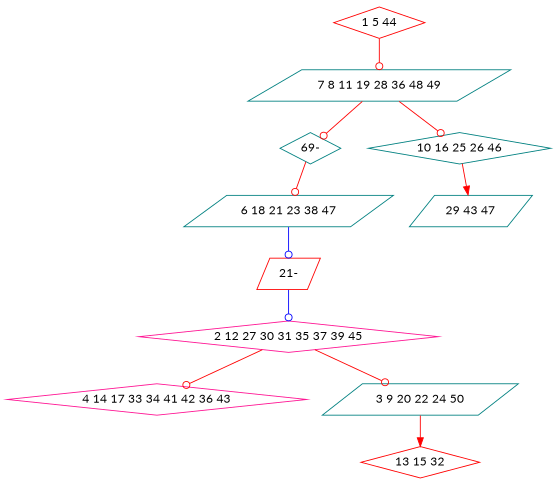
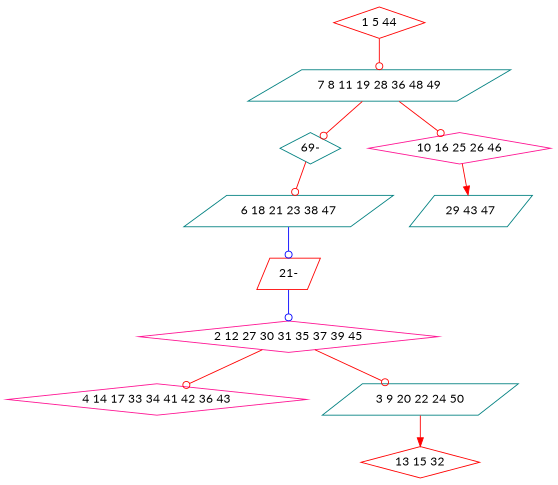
(460, 148) -> (460, 148)
